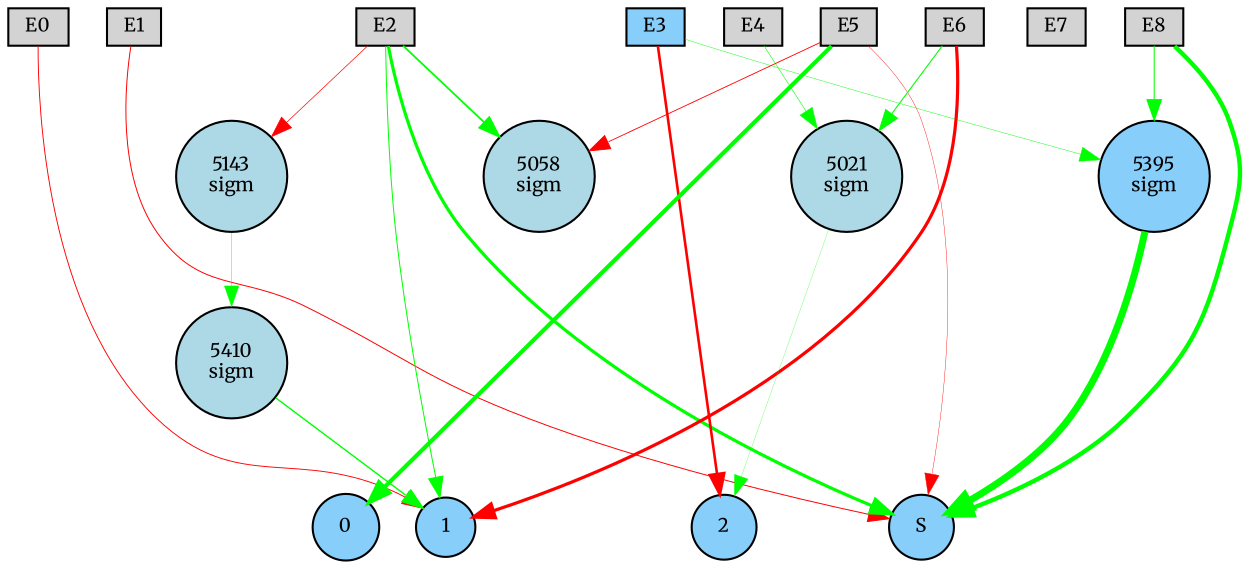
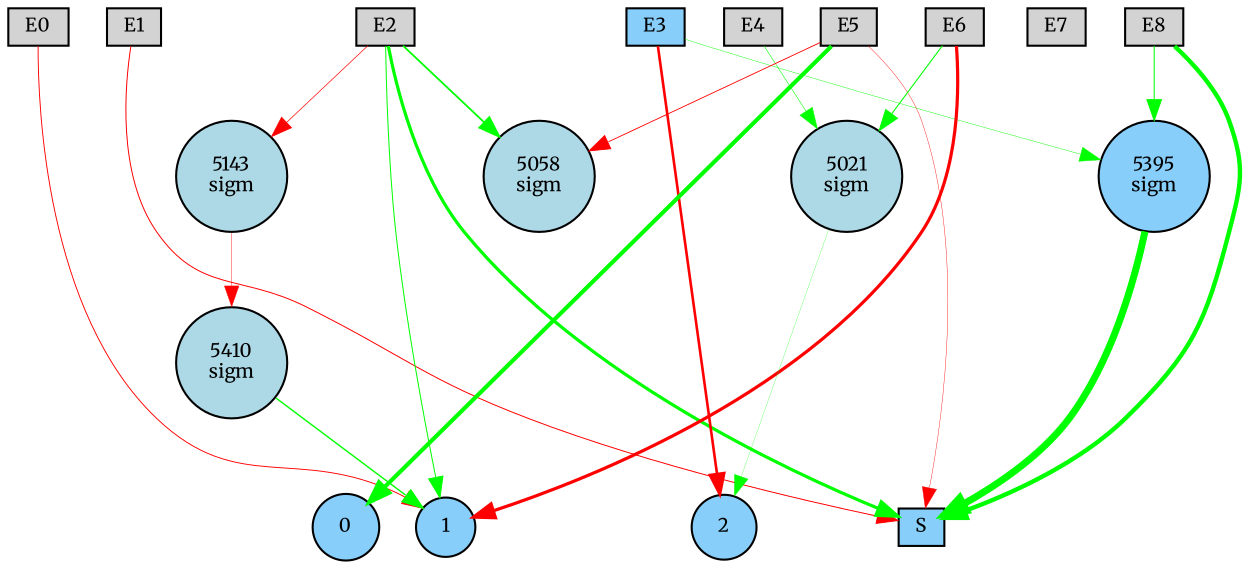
(232, 259) -> (232, 259)
(921, 527) -> (921, 527)
